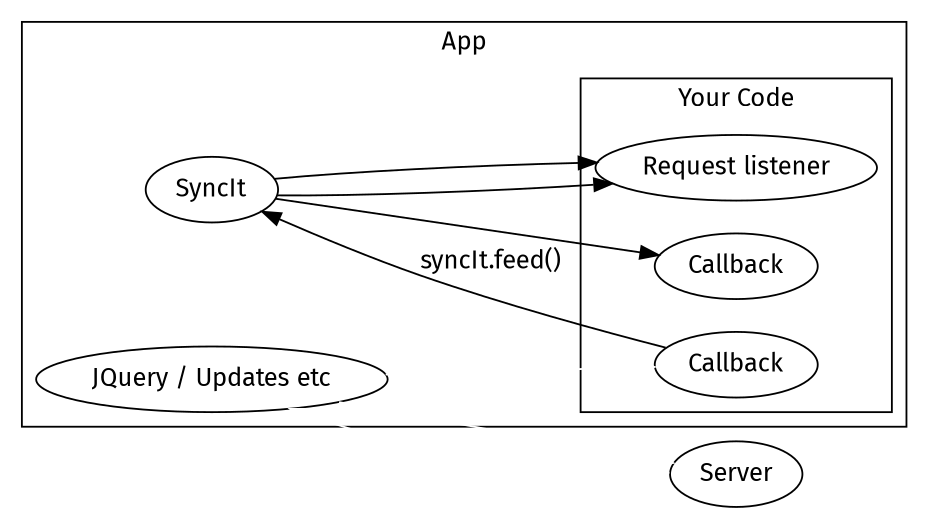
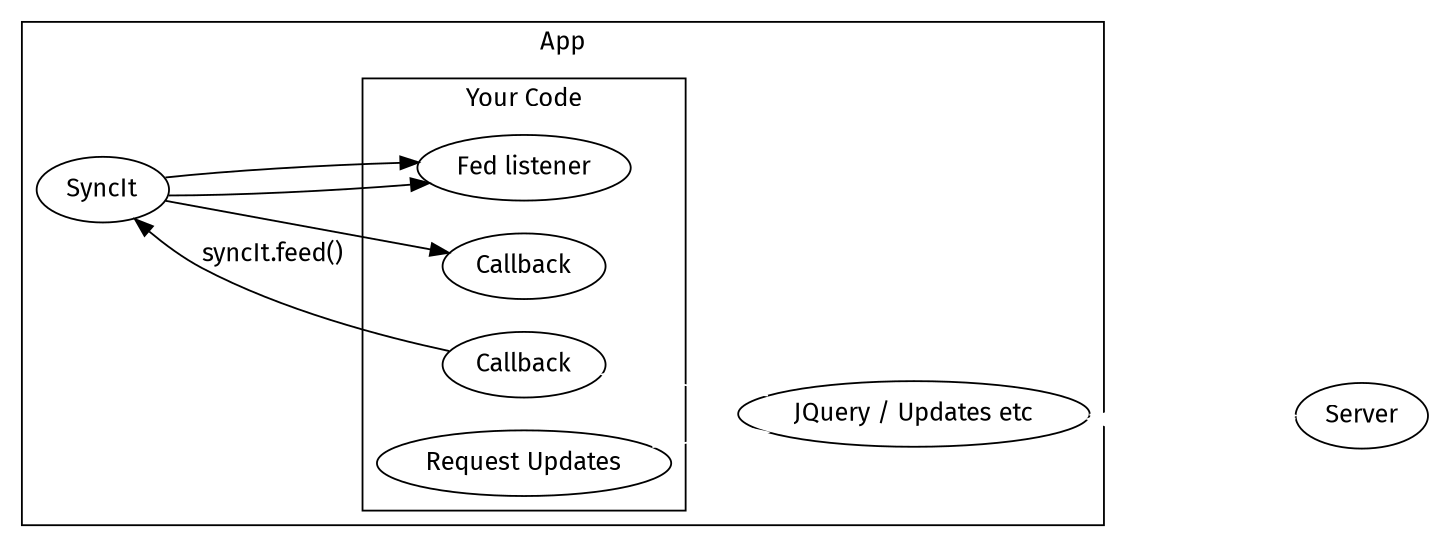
(736, 168) -> (524, 168)
none -> (524, 463)
